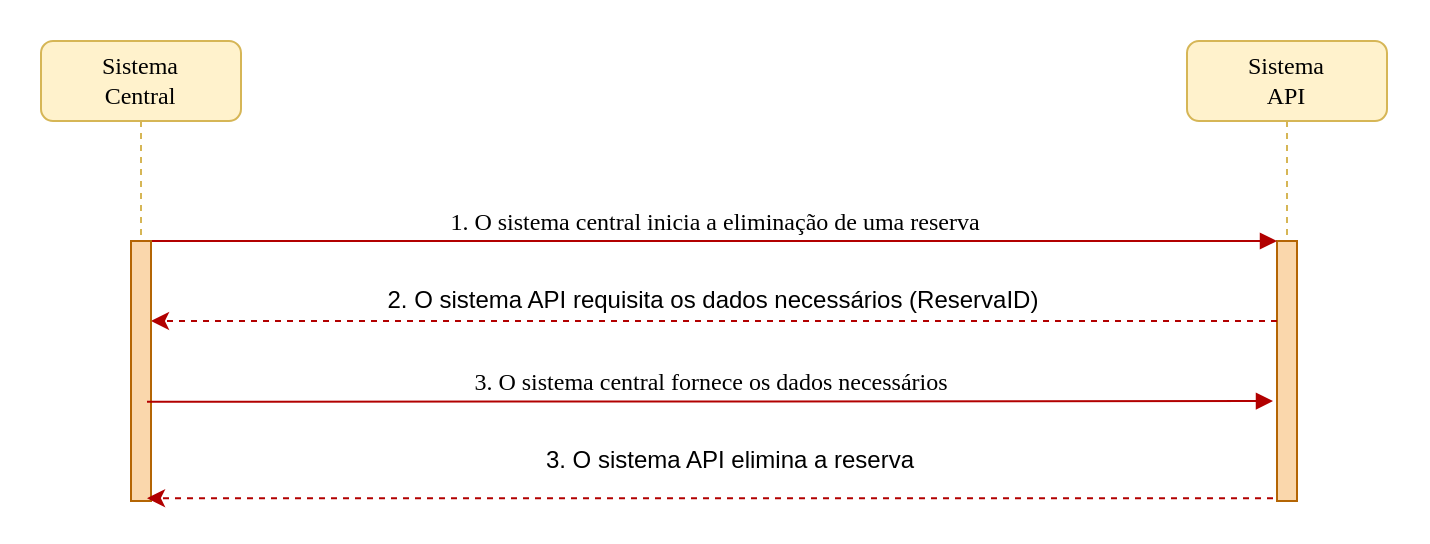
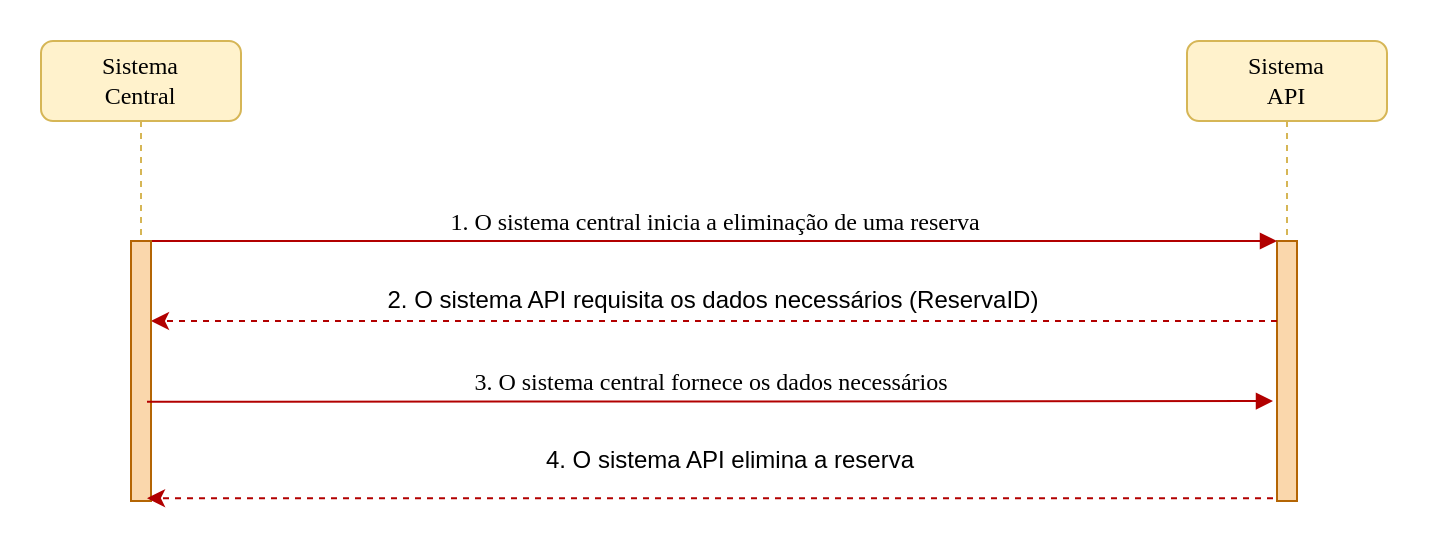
(731, 461) -> (731, 461)
